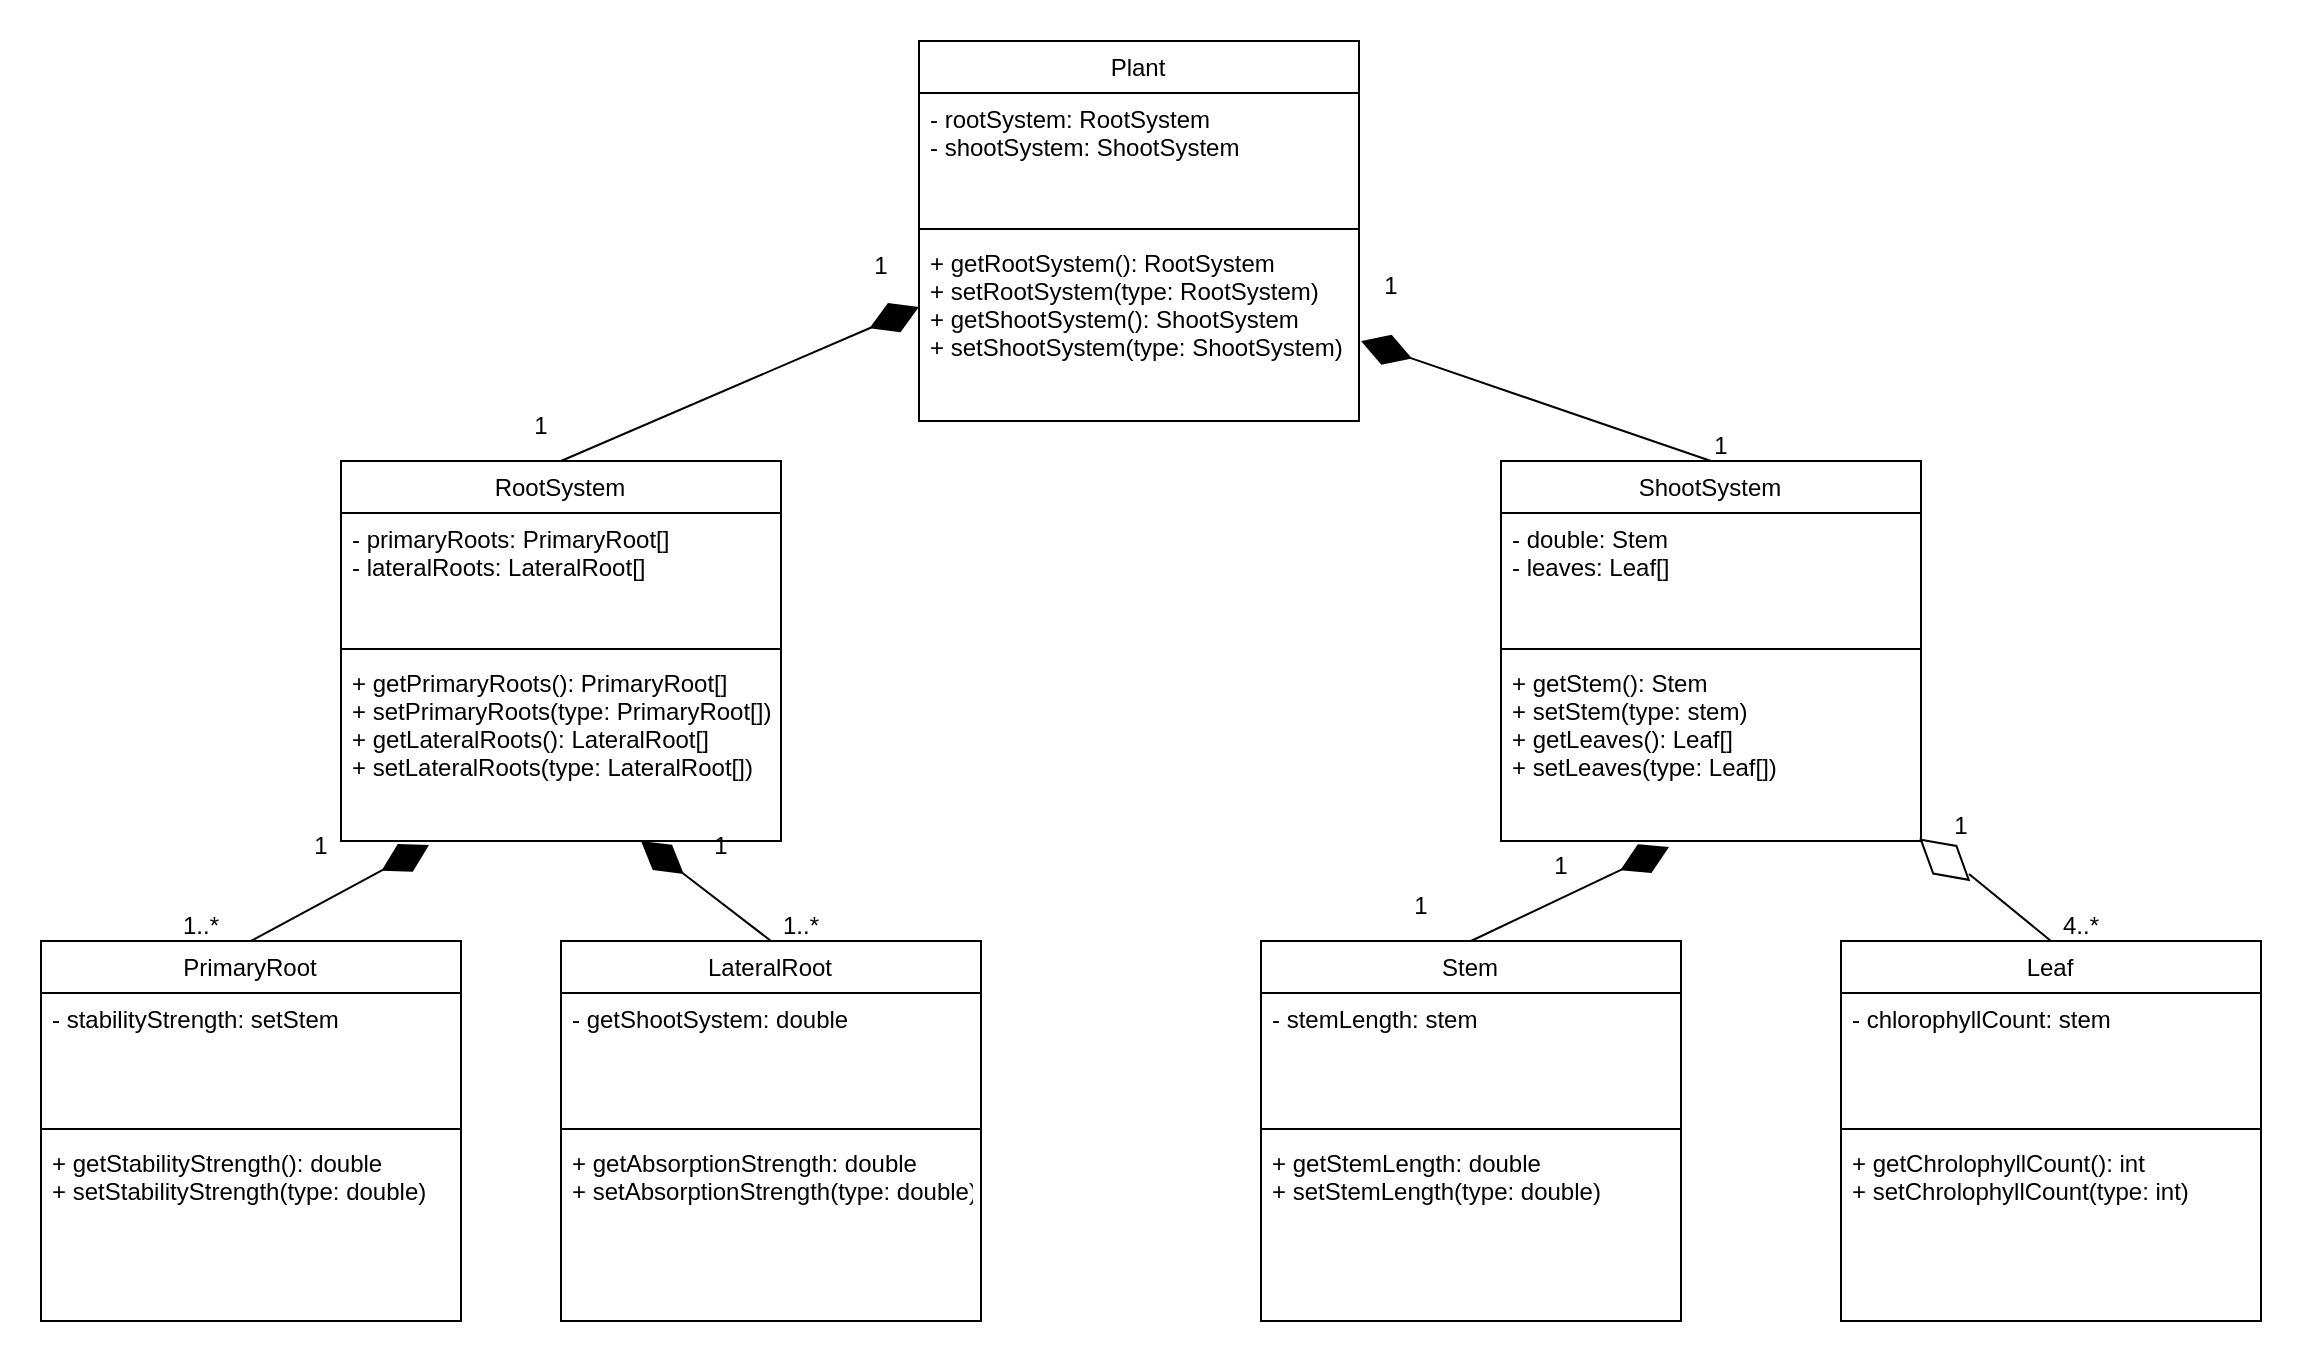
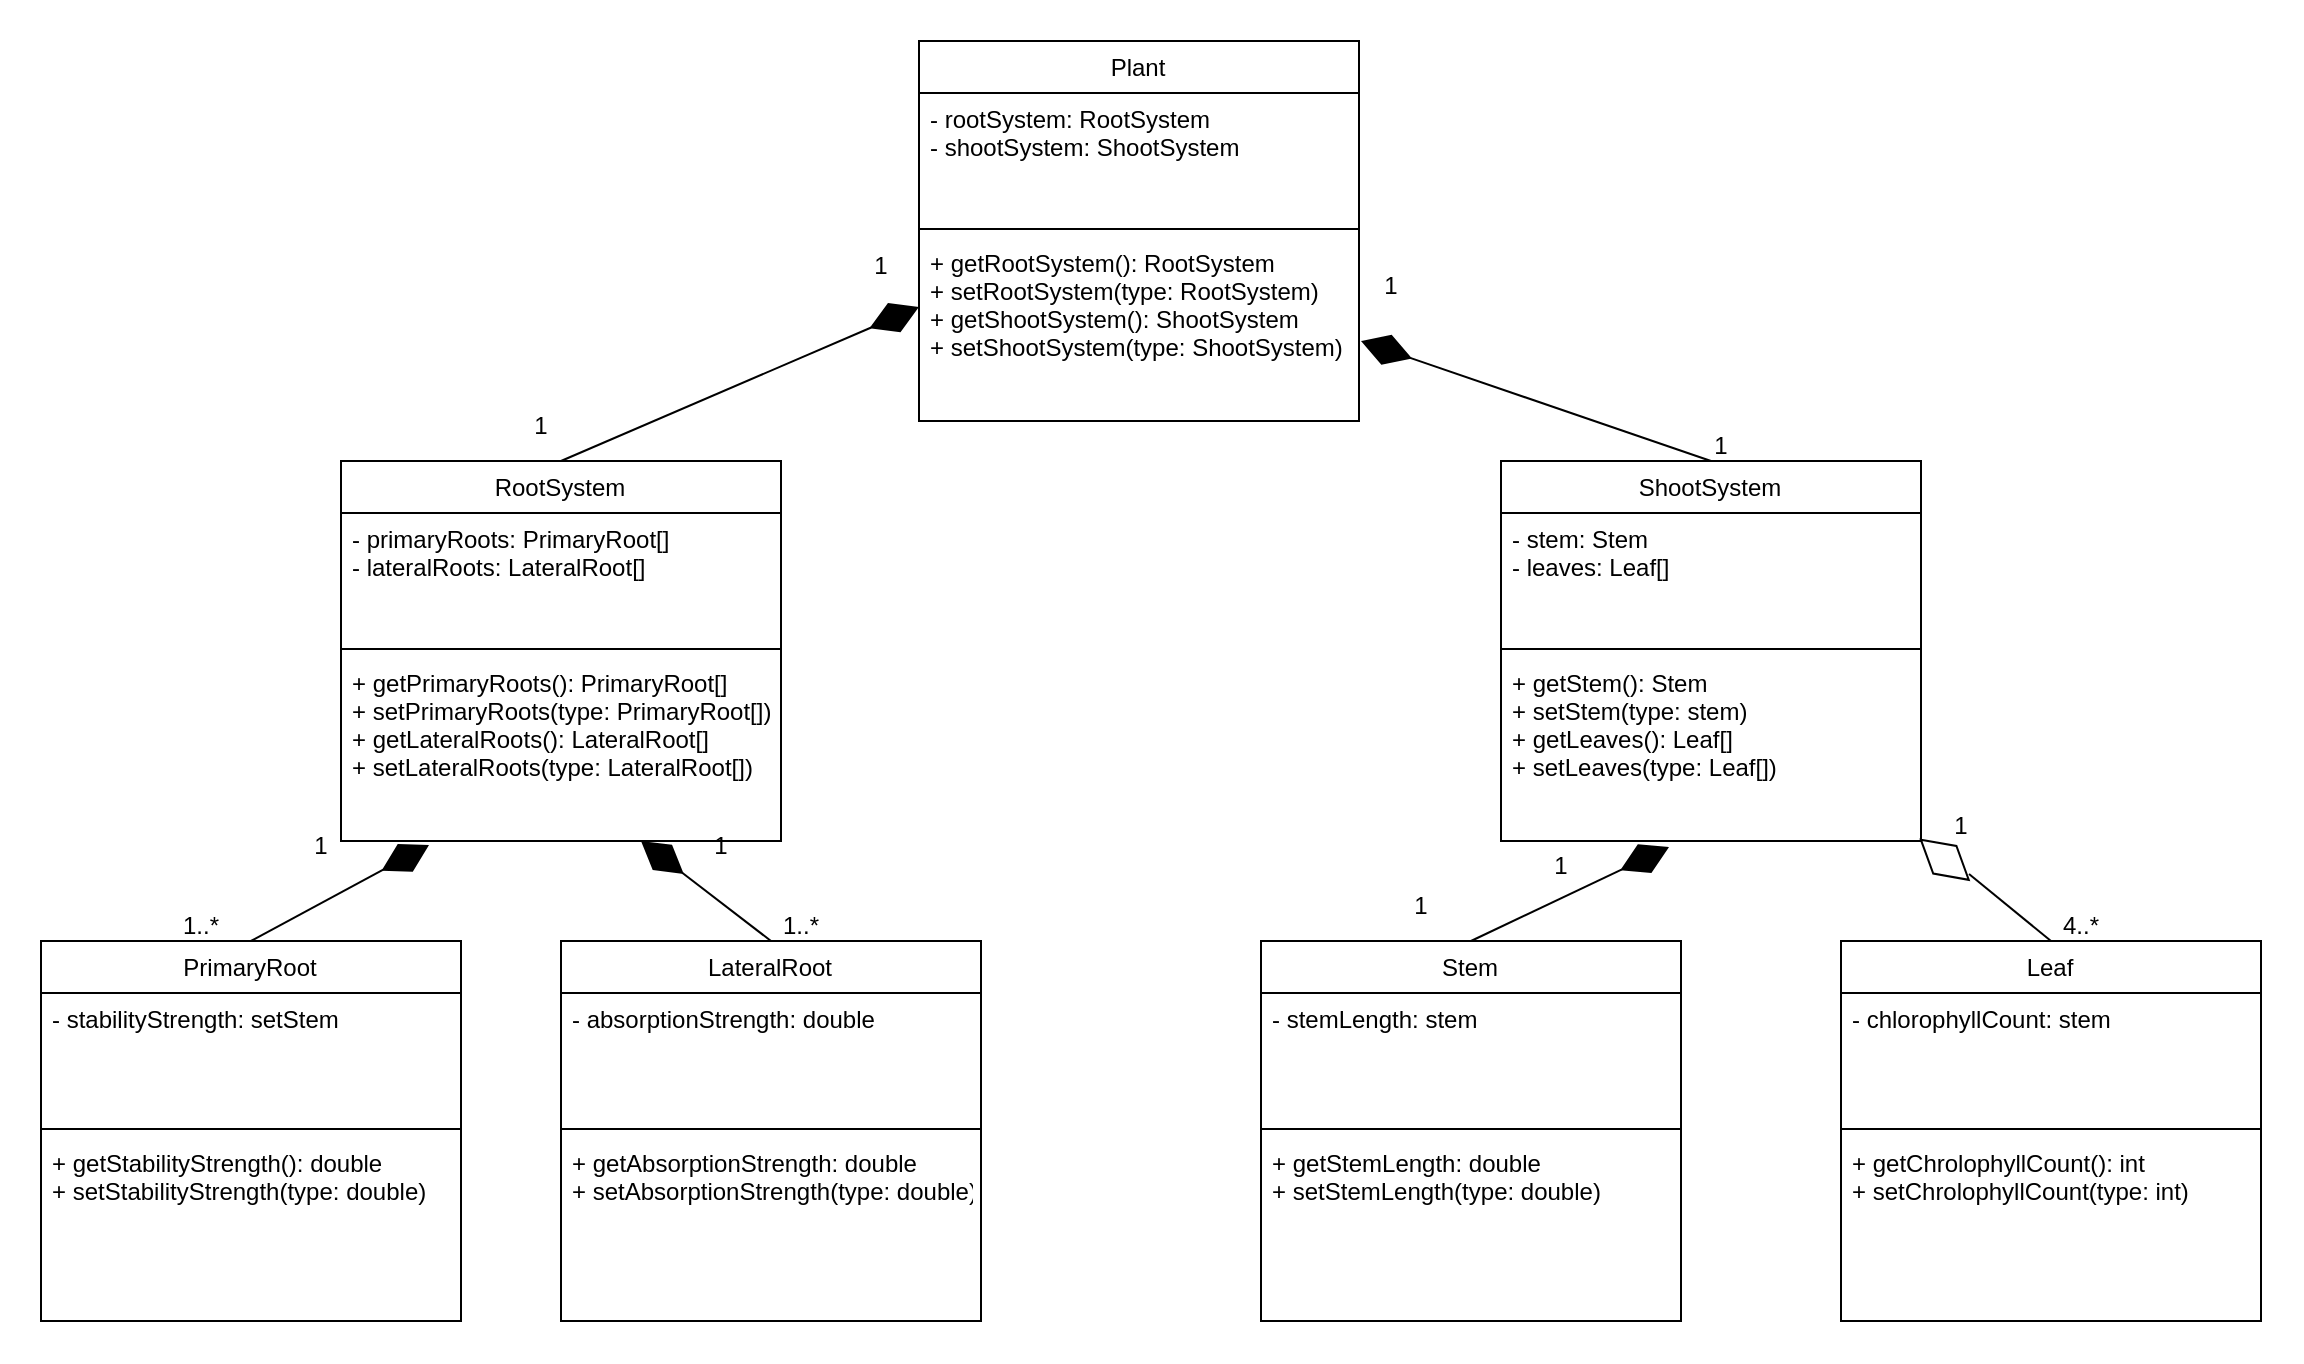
(1594, 540) -> (1583, 540)
(721, 1020) -> (745, 1020)
